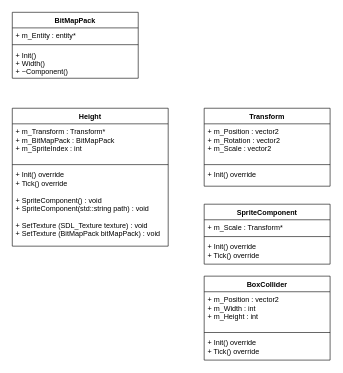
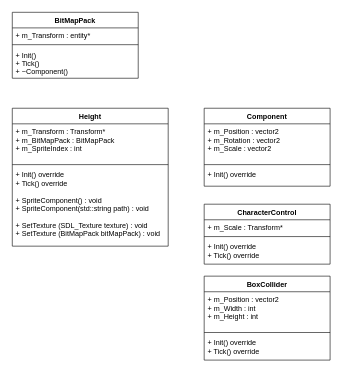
(50, 36) -> (57, 36)
(30, 55) -> (30, 55)
(267, 116) -> (267, 116)
(267, 212) -> (267, 212)
